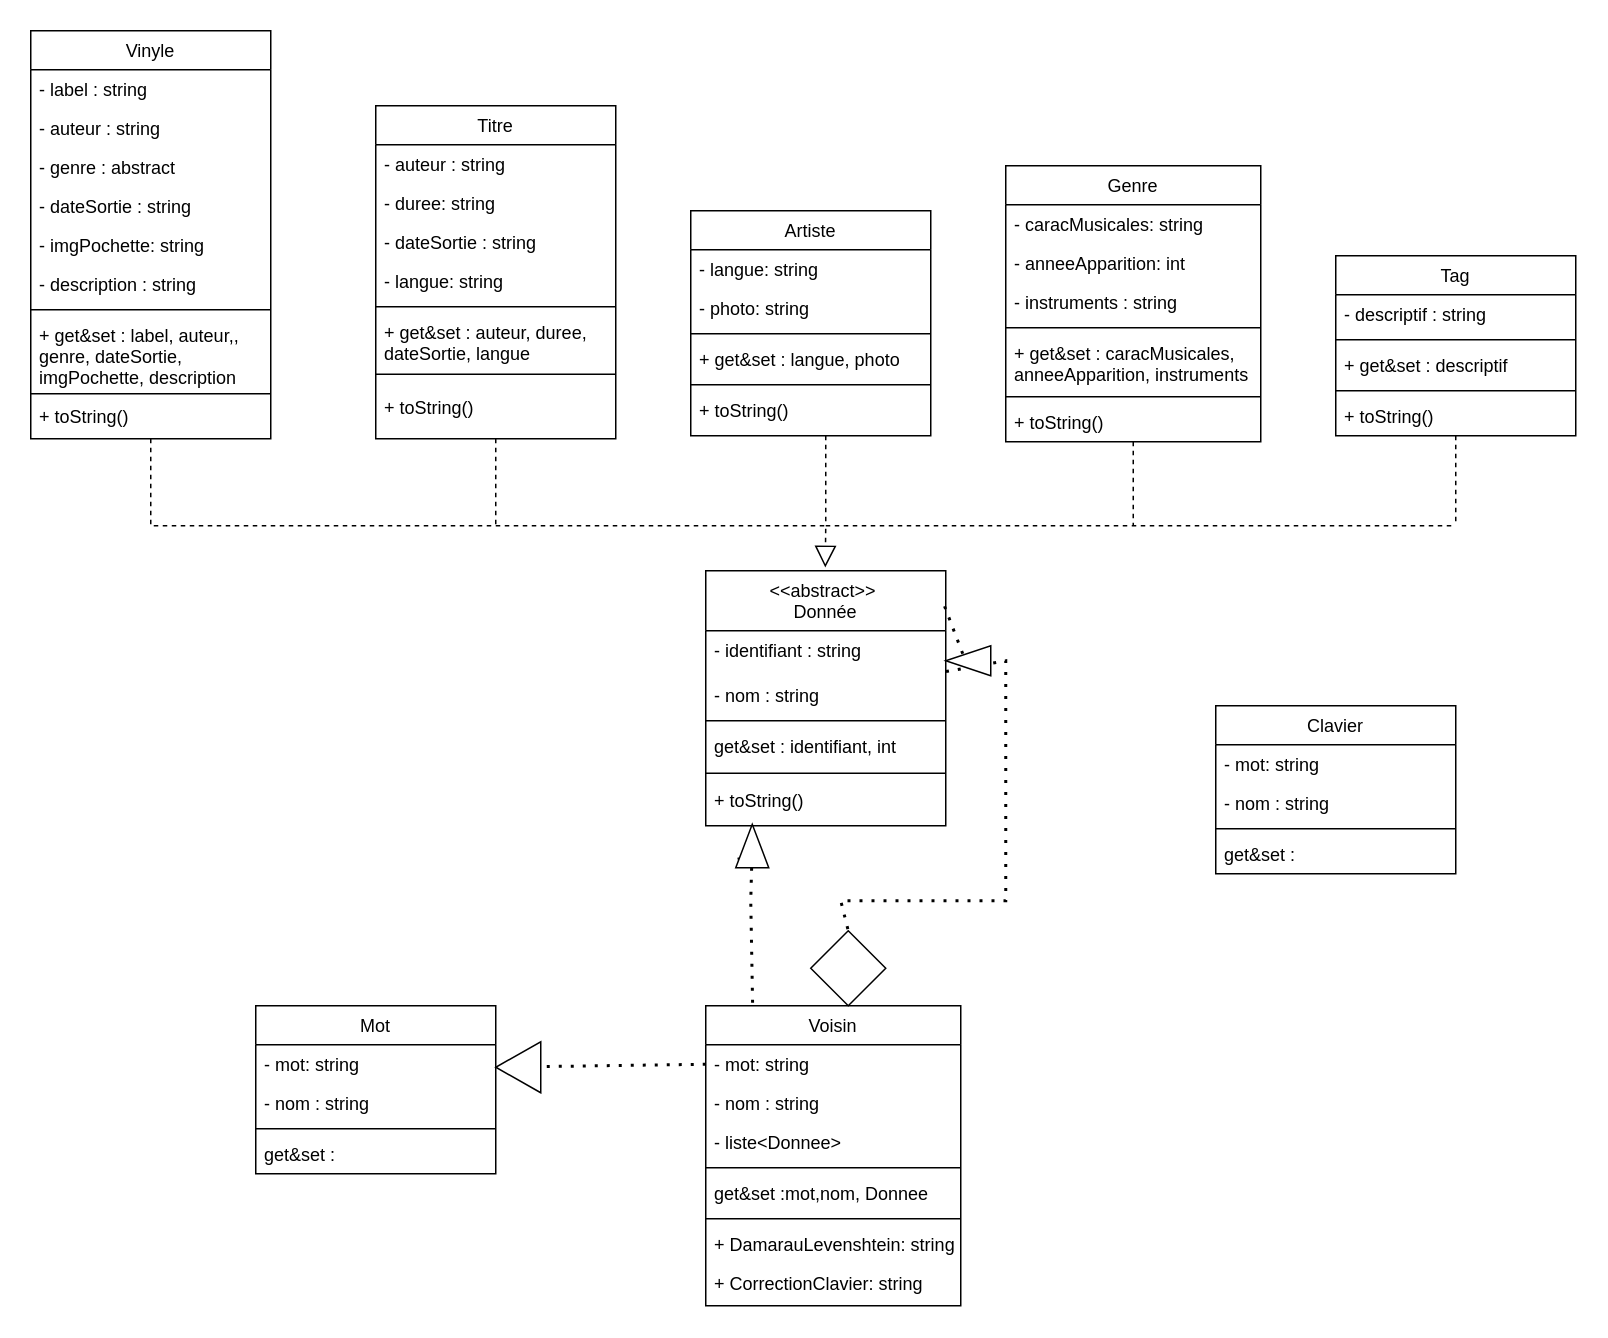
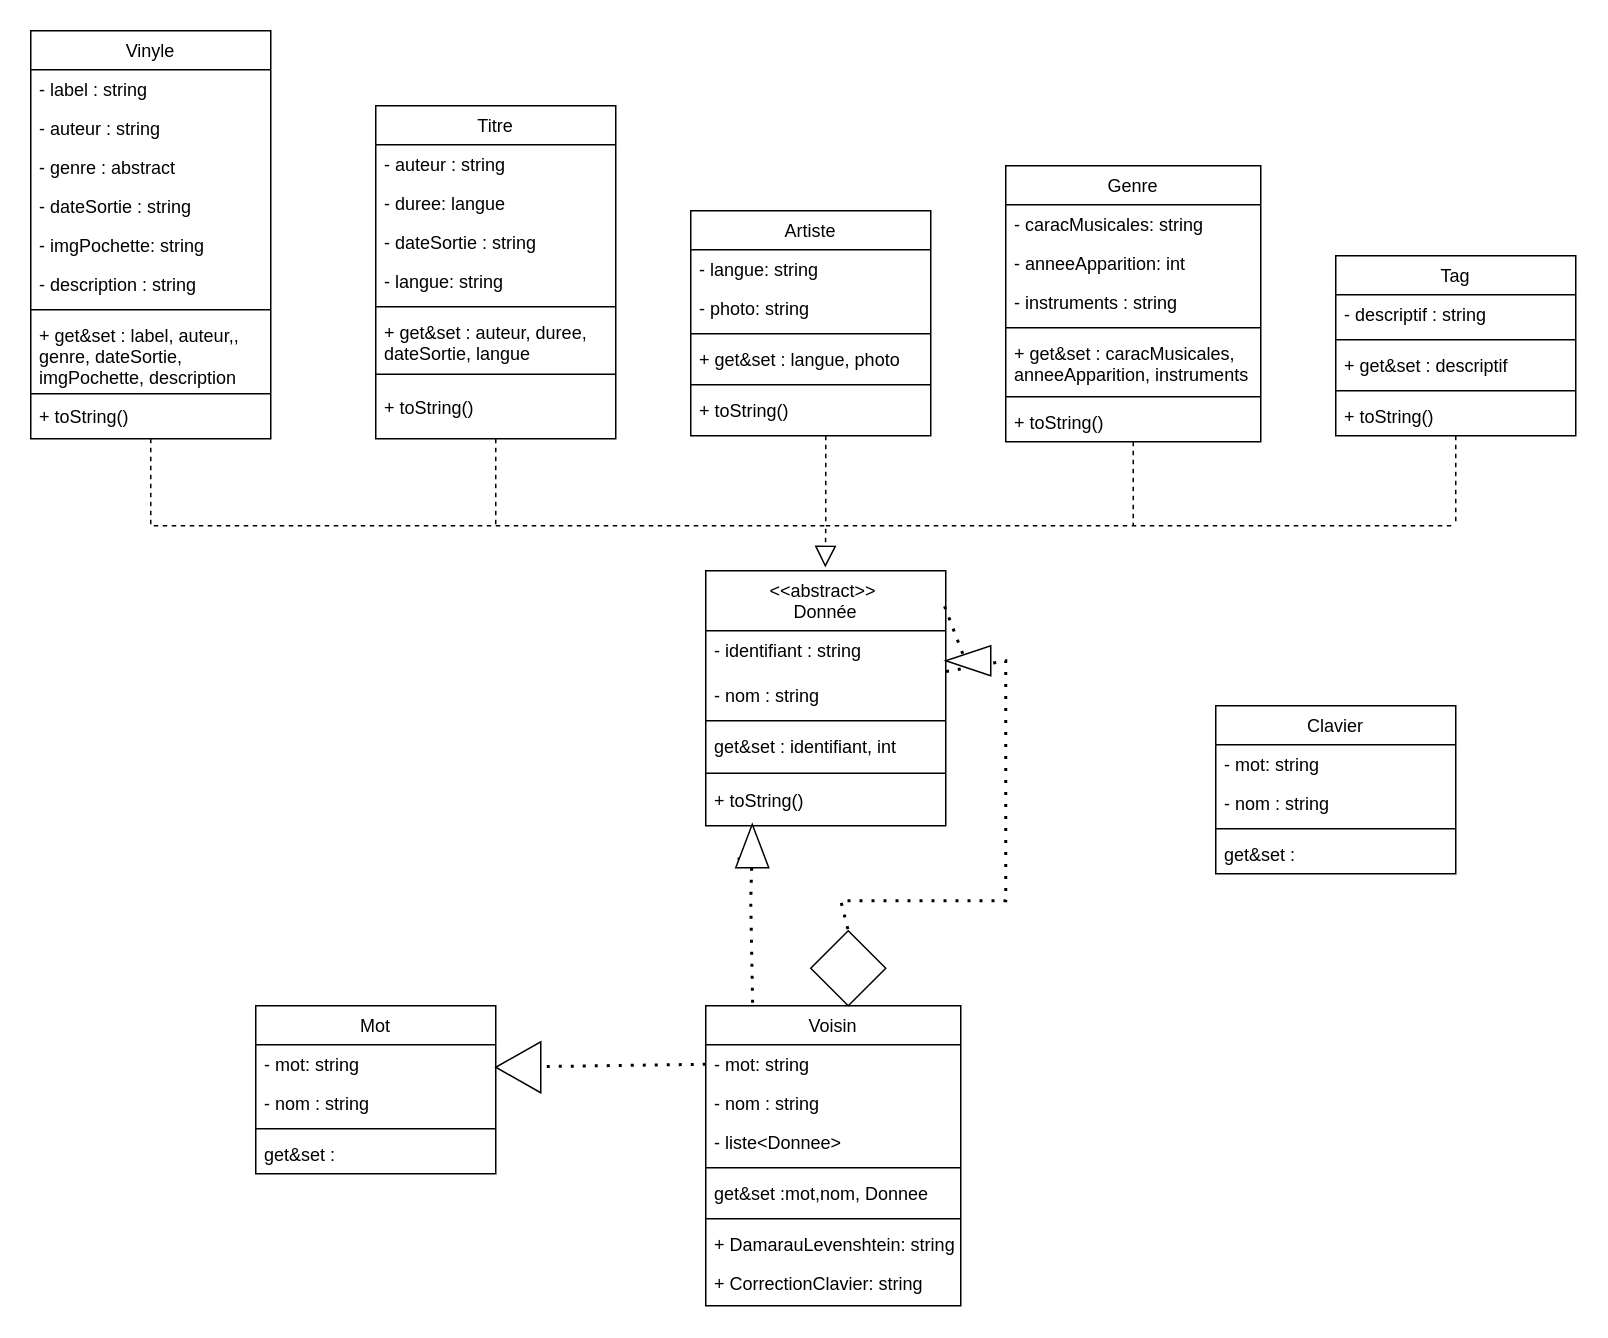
(450, 204) -> (450, 204)
